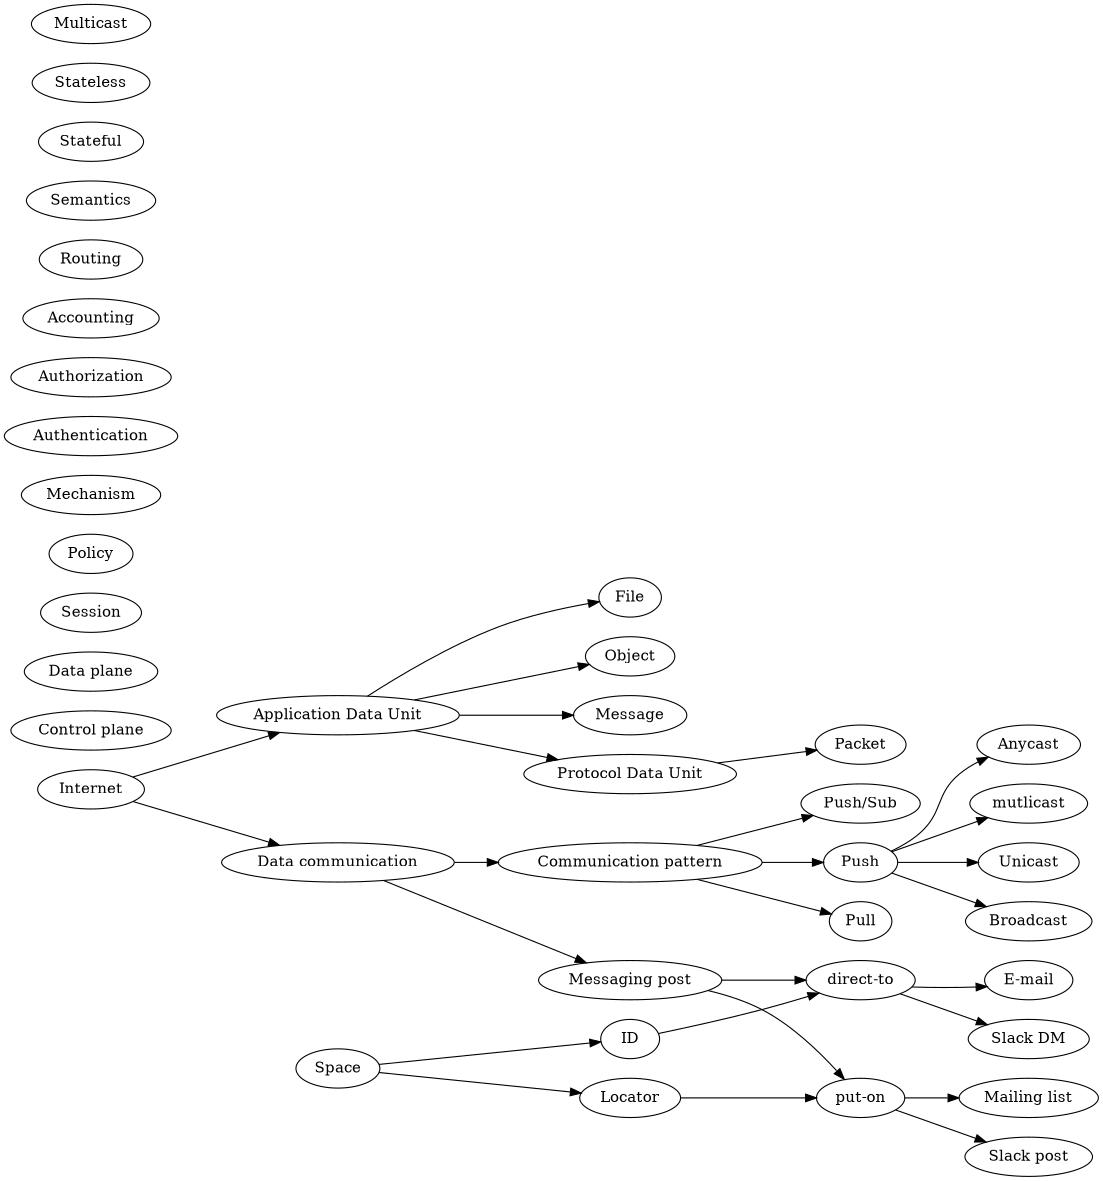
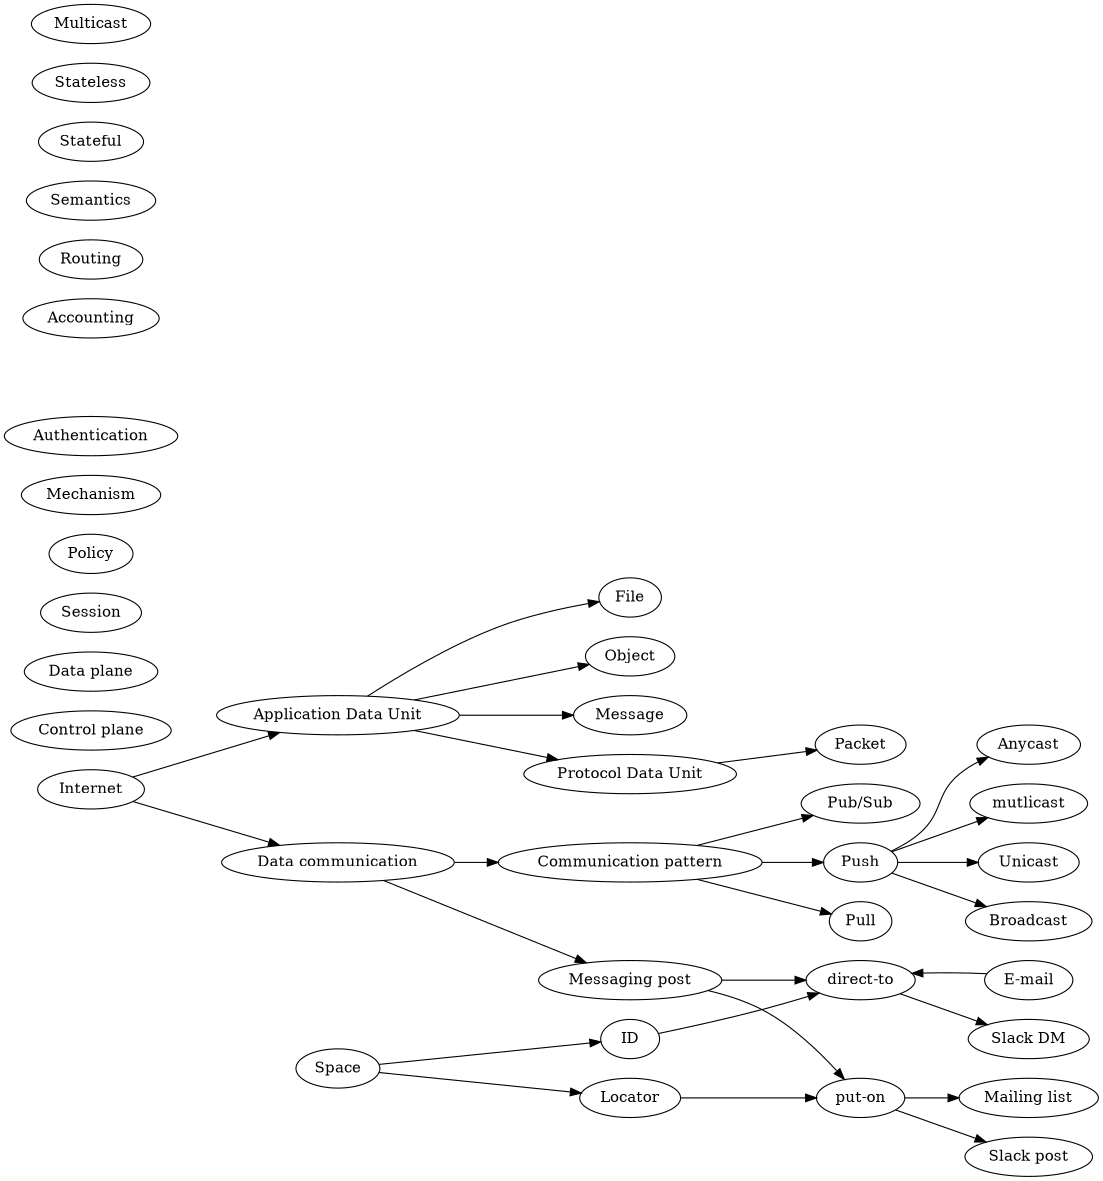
(91, 377) -> none
(861, 804) -> (861, 804)
(944, 988) -> (955, 973)
